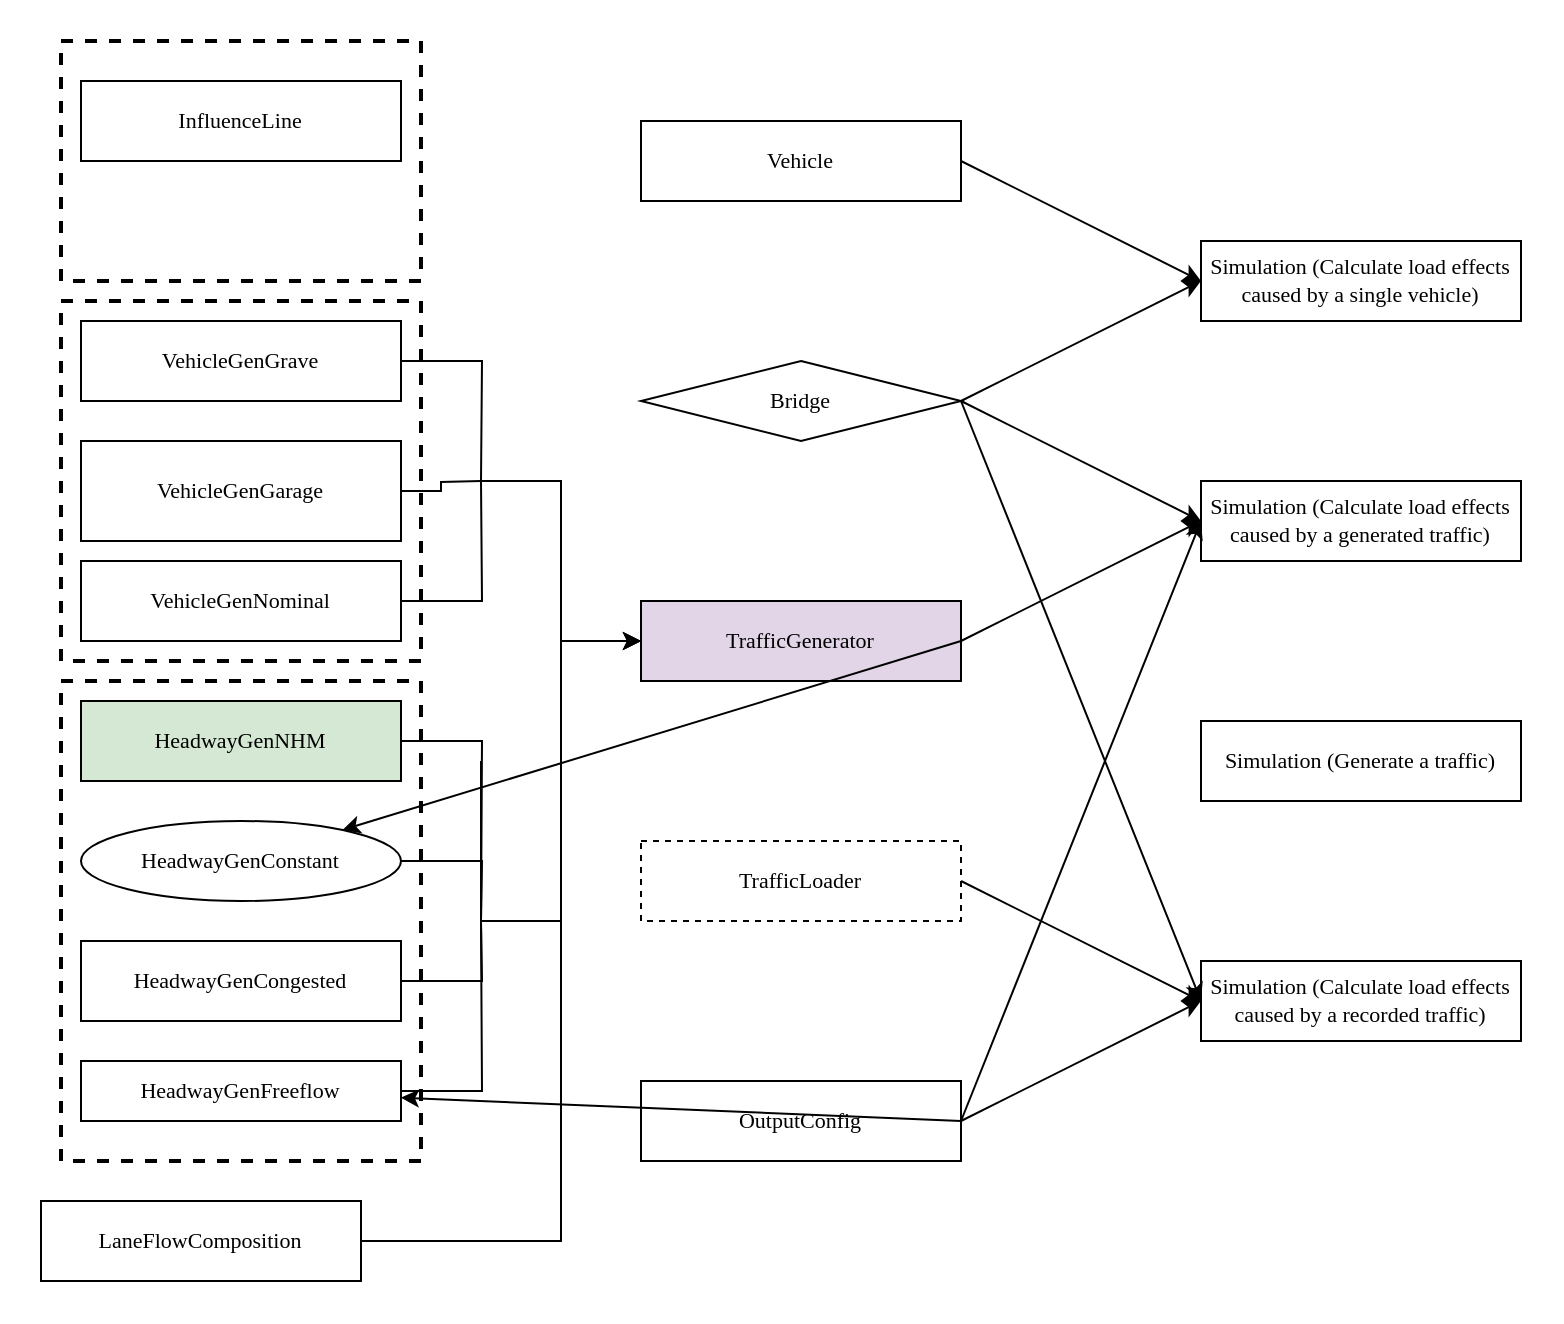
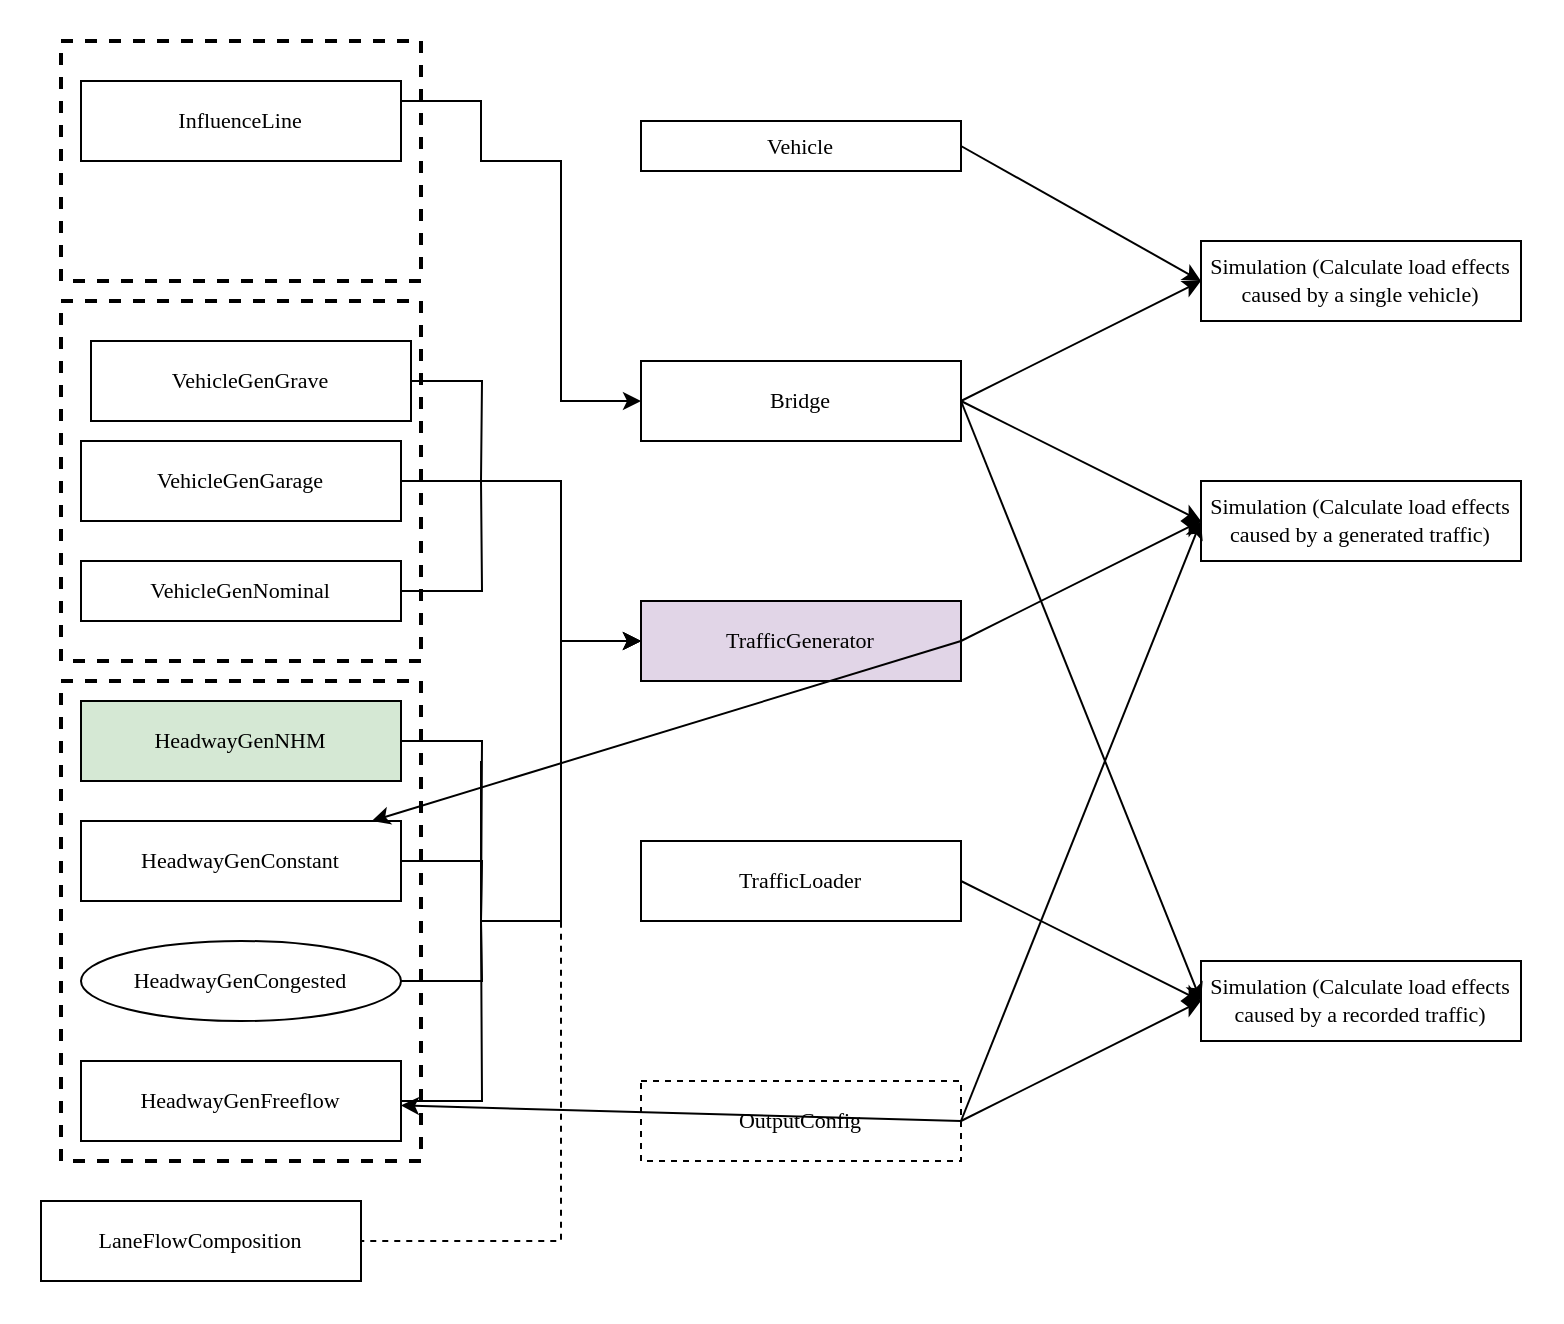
(801, 161) -> (801, 146)
none -> (561, 204)
(241, 361) -> (251, 381)
(801, 401) -> (801, 401)
(241, 491) -> (241, 481)
(241, 601) -> (241, 591)
(1361, 761) -> none
(241, 861) -> (241, 861)
(801, 881) -> (801, 881)
(241, 981) -> (241, 981)
(241, 1091) -> (241, 1101)
(801, 1121) -> (801, 1121)
(526, 1241) -> (526, 1241)
